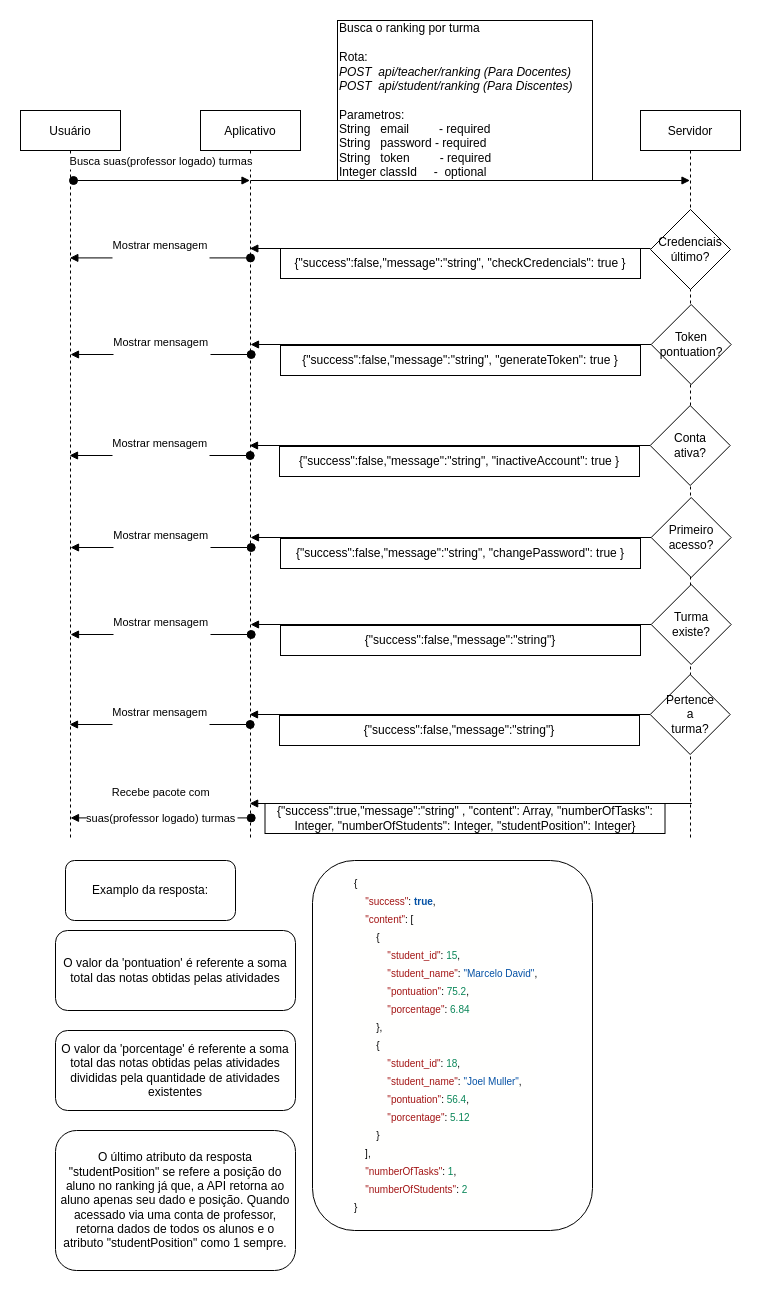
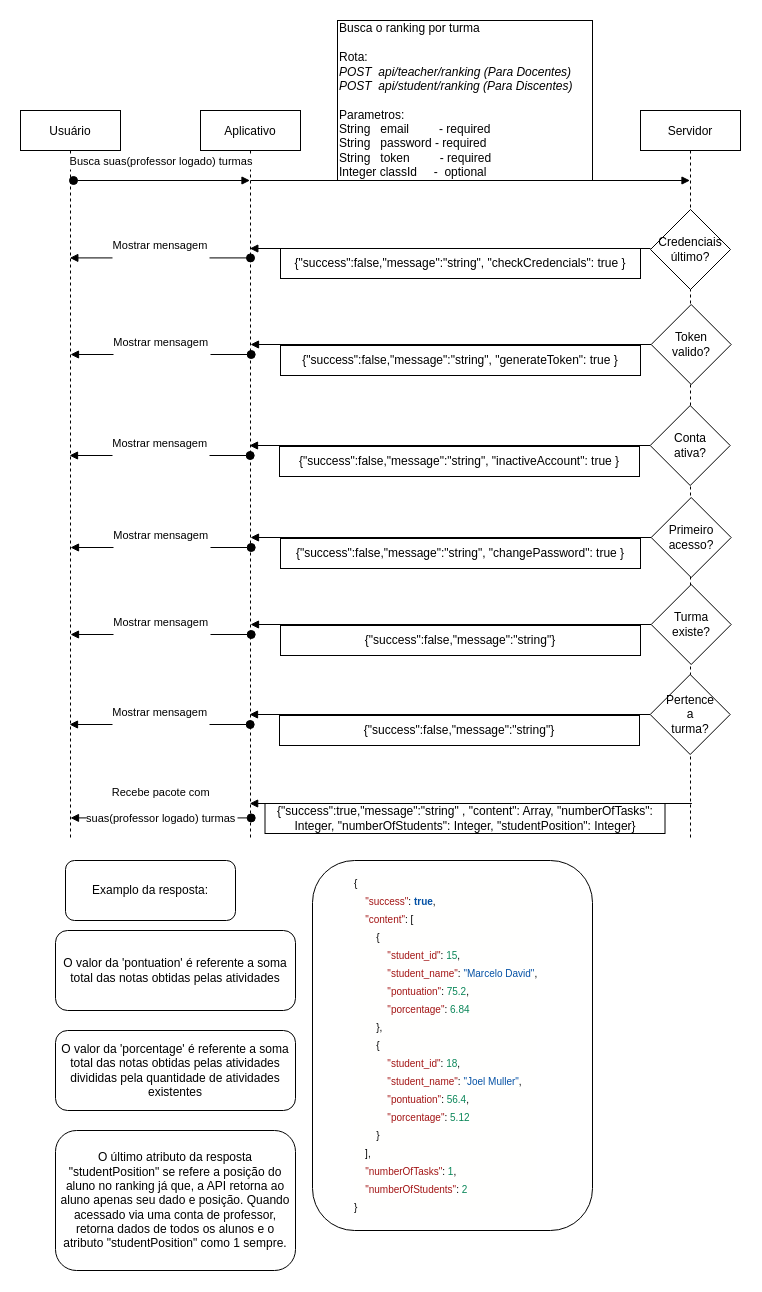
(692, 345) -> (692, 345)
